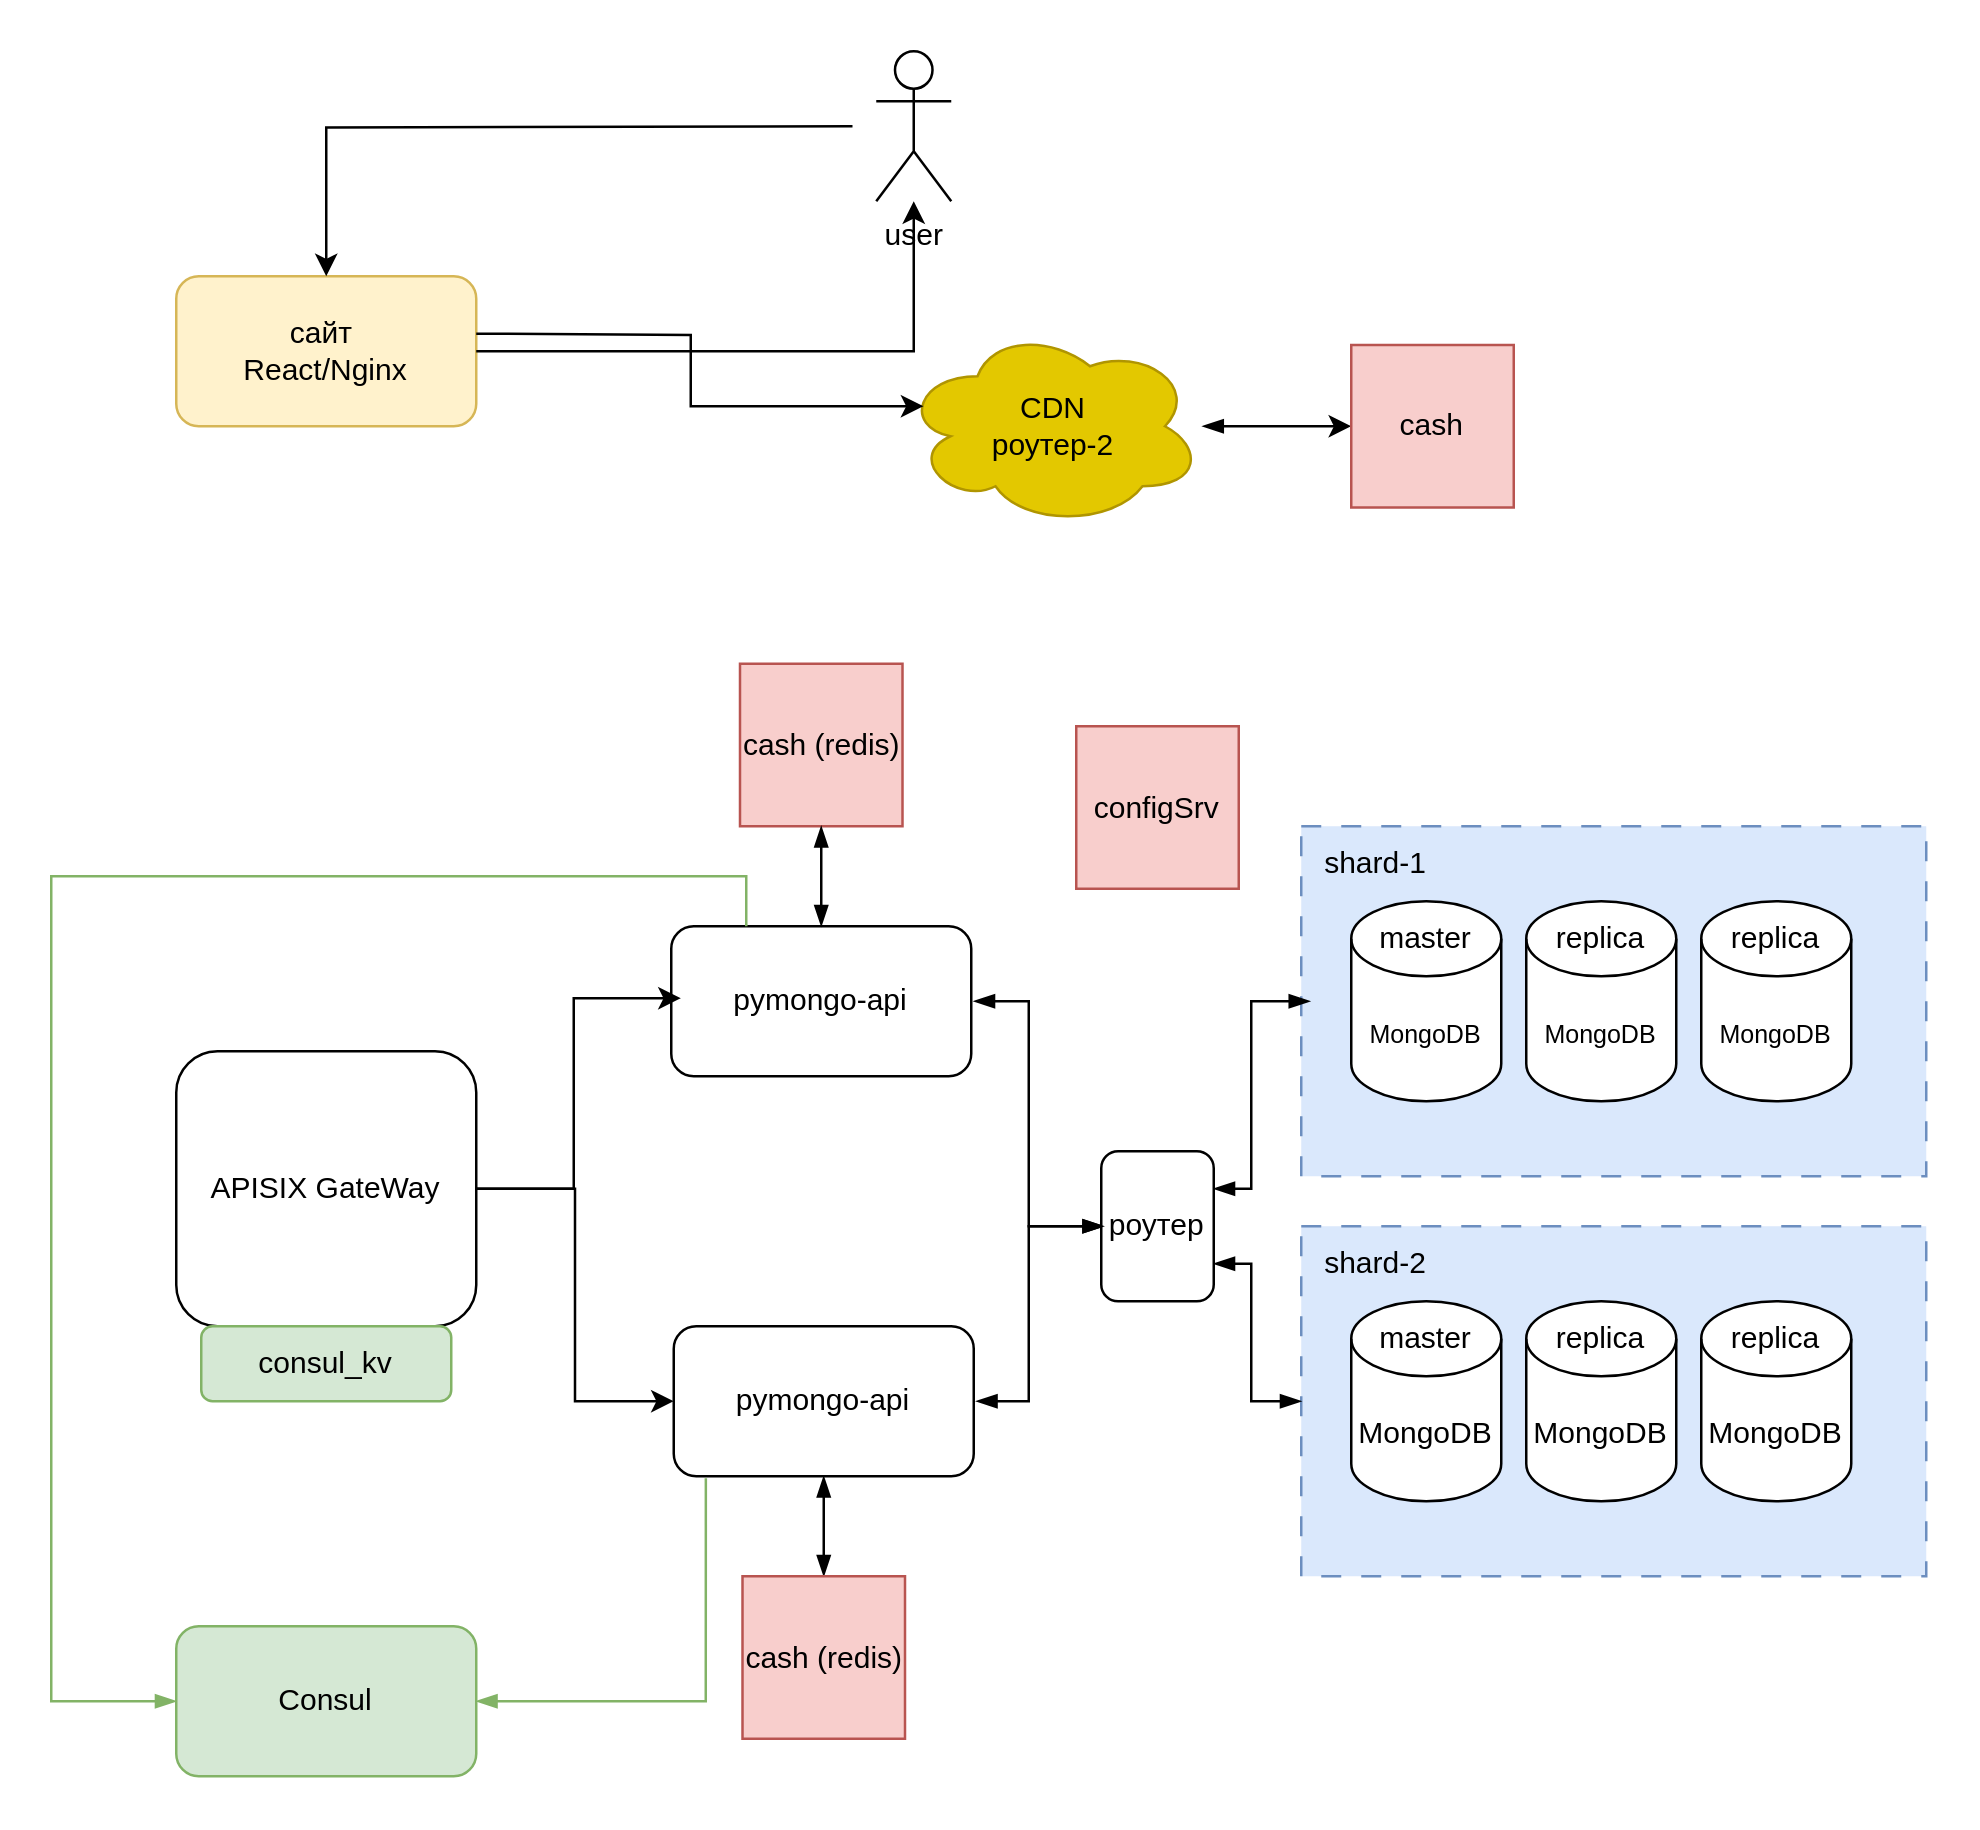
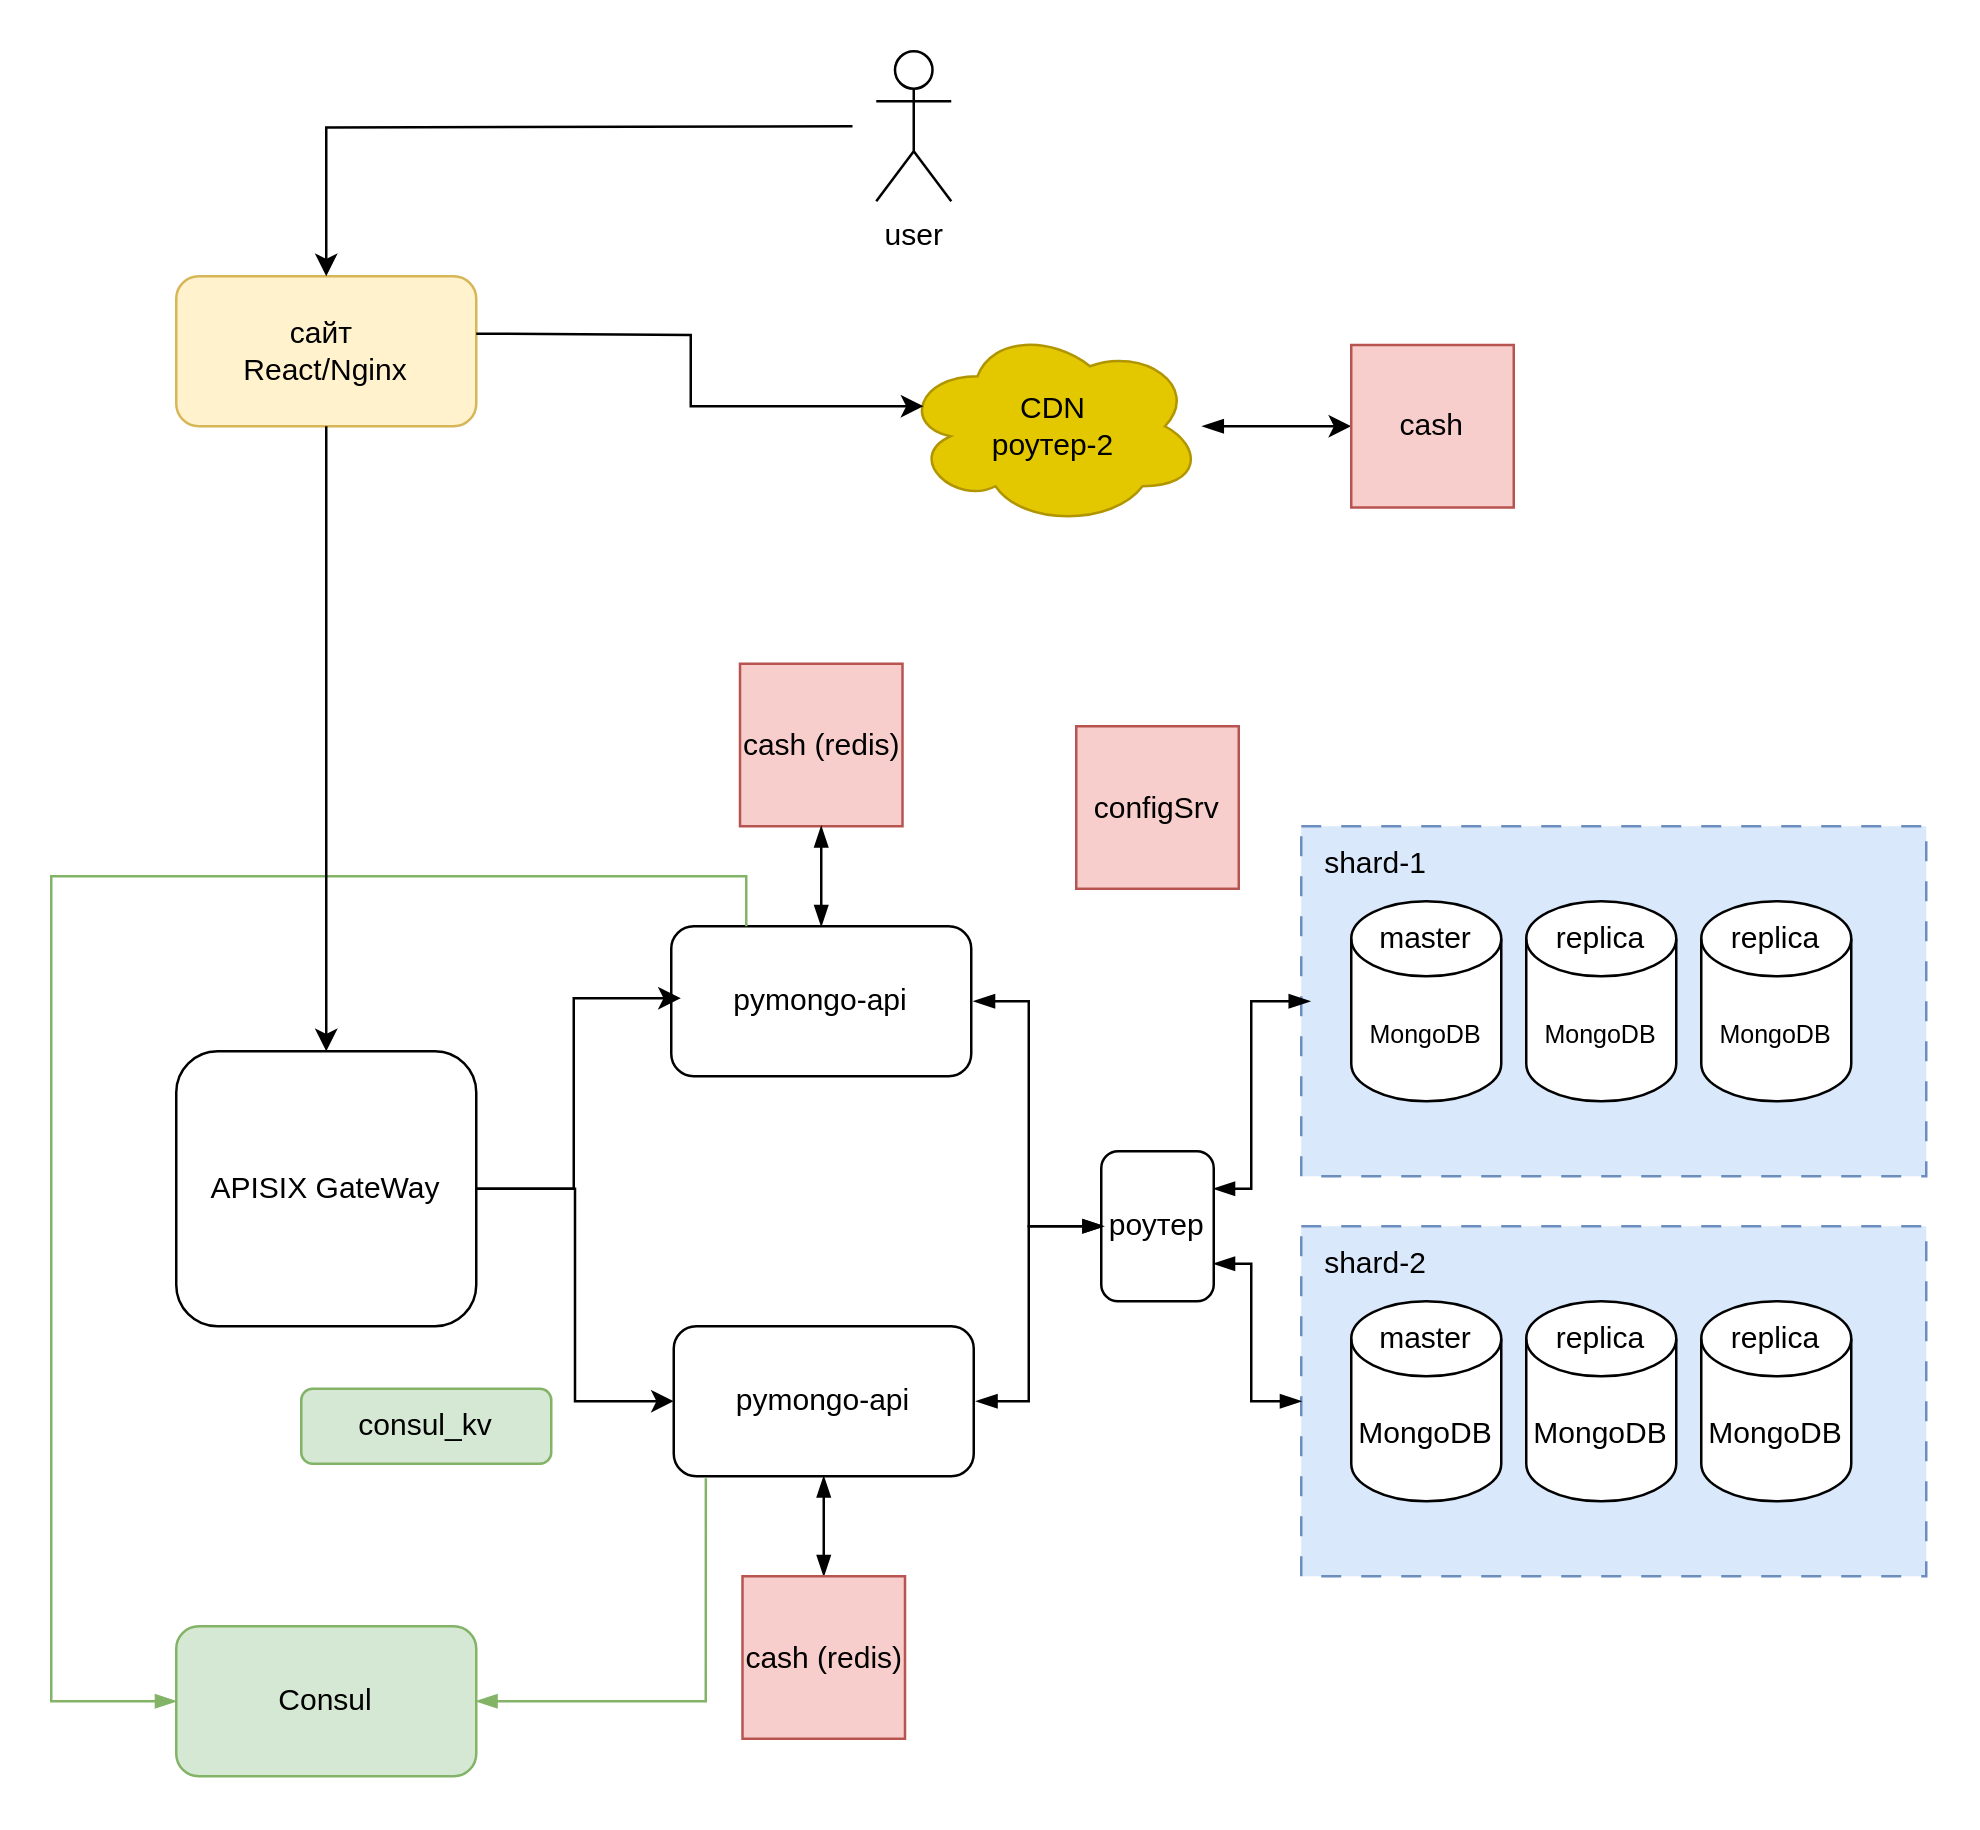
(872, 351) -> (326, 649)
(326, 1364) -> (426, 1426)
